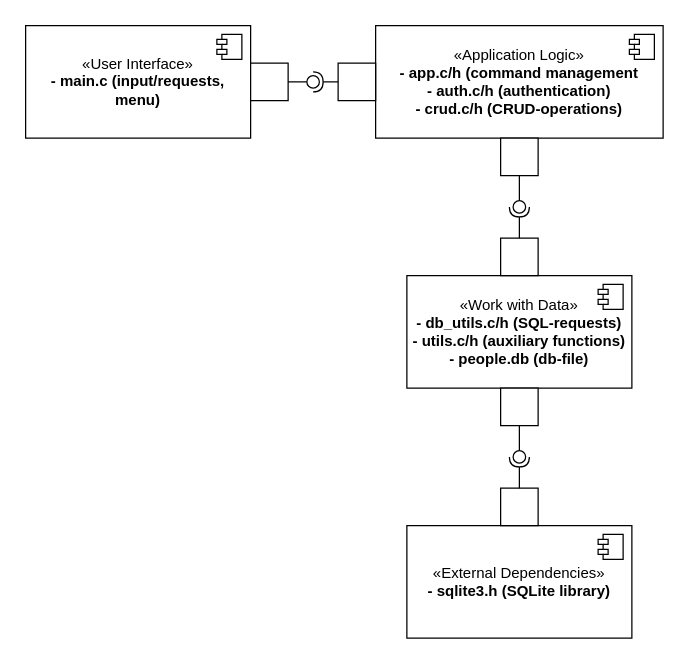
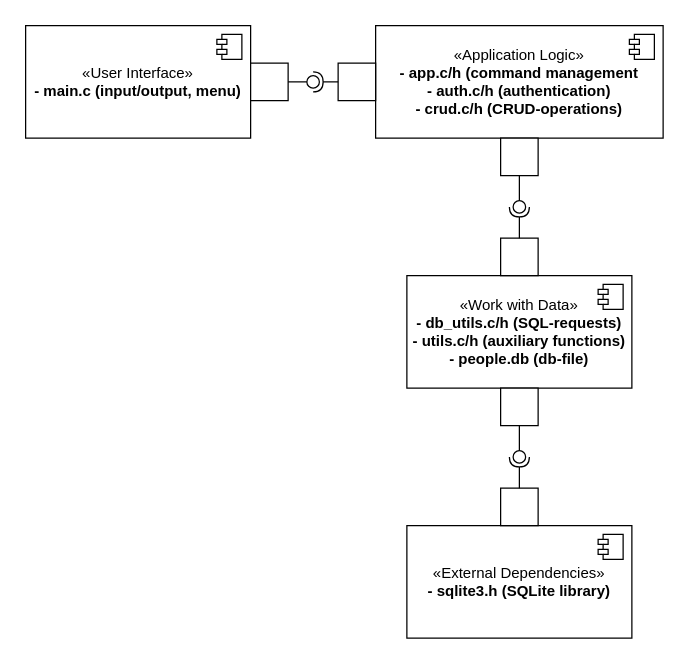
(138, 82) -> (138, 82)
